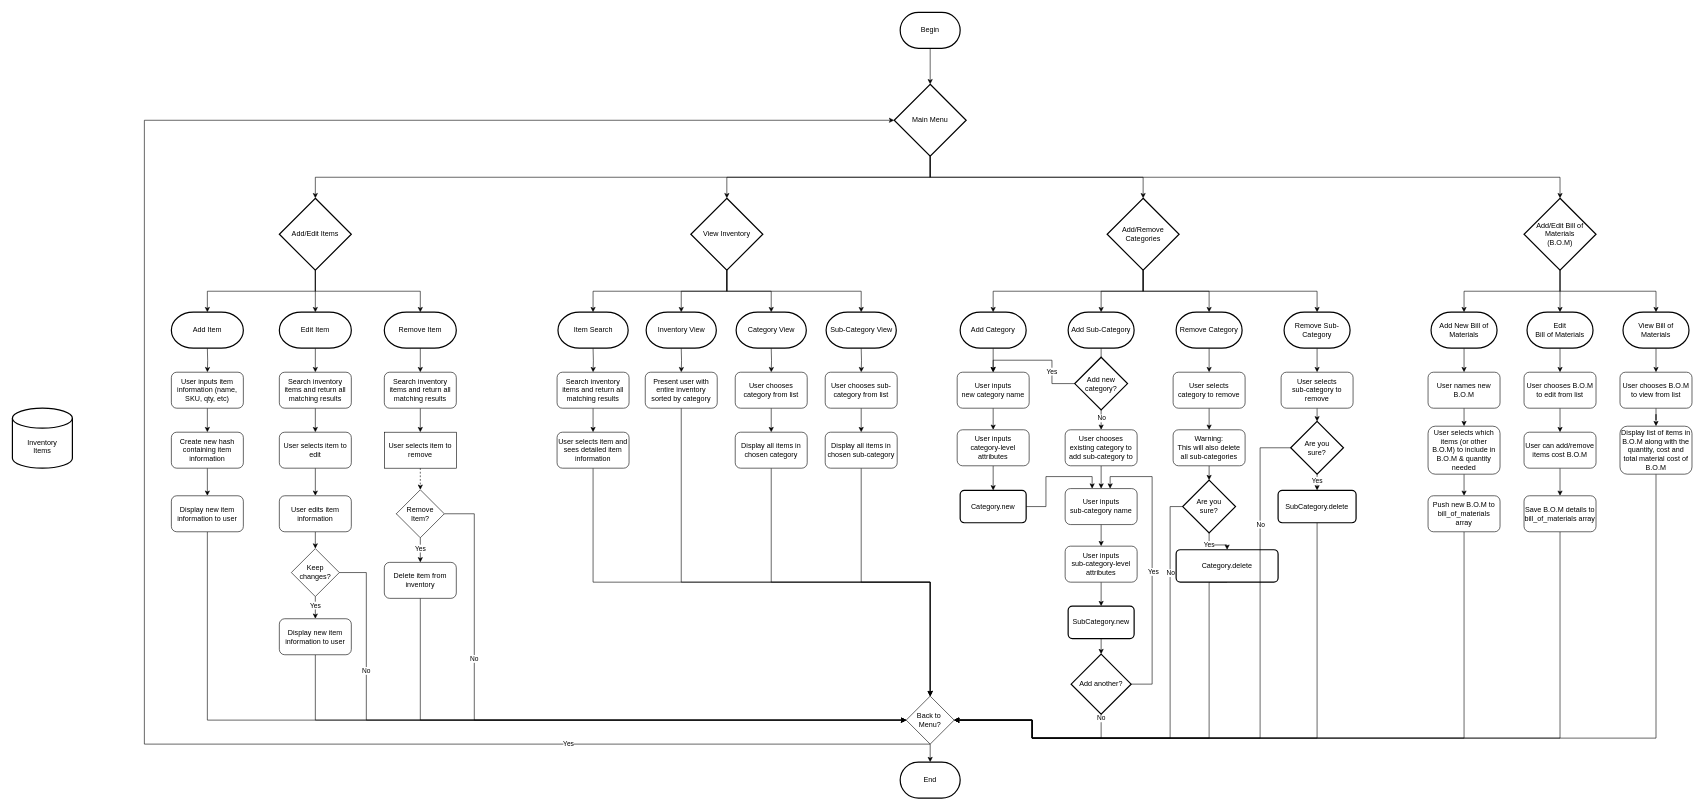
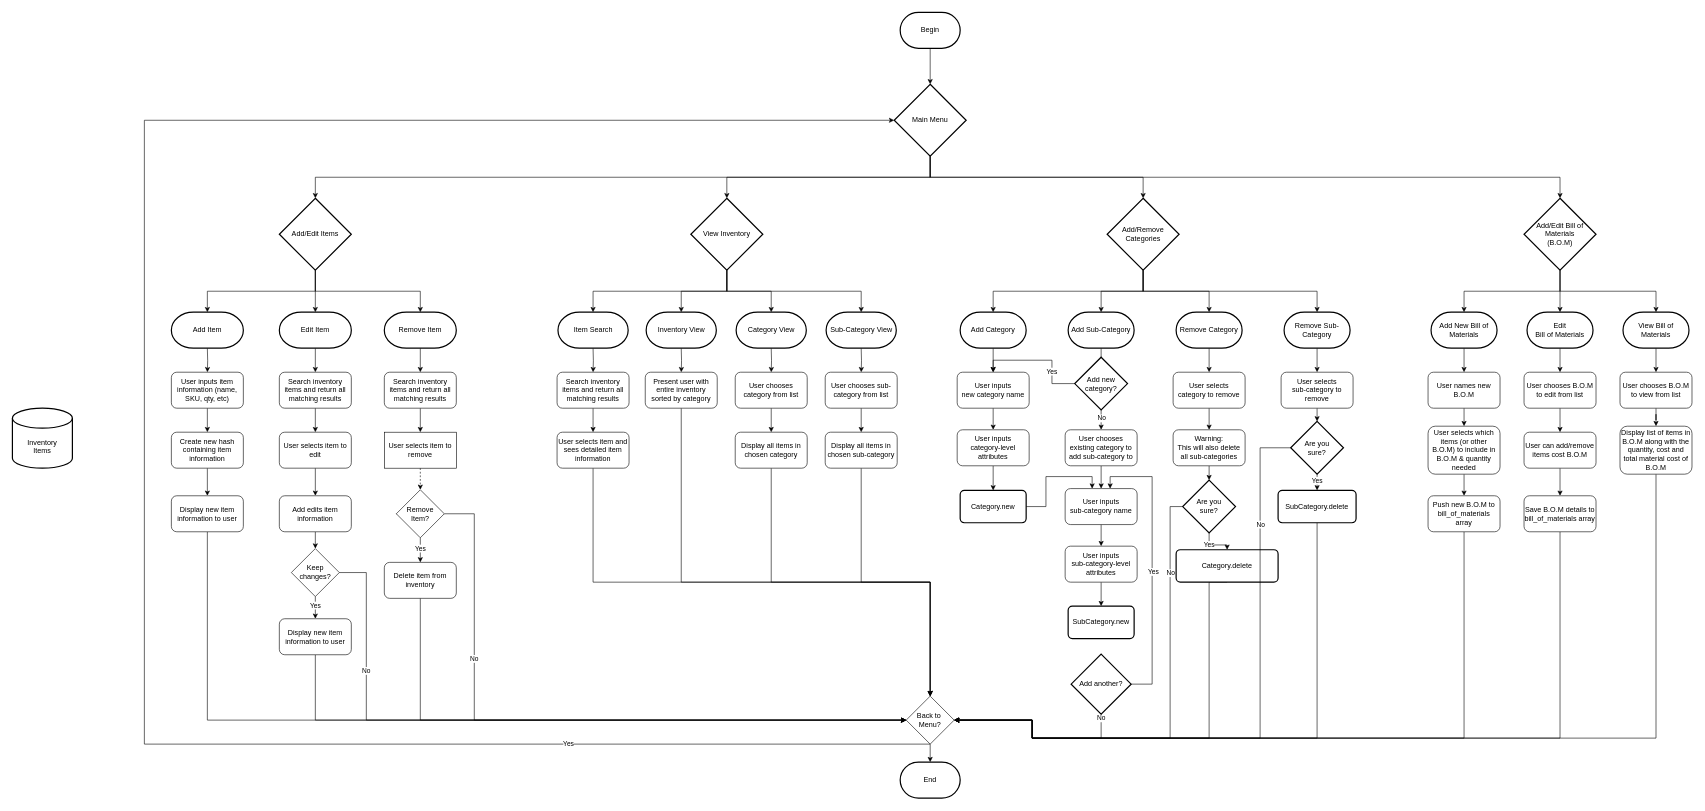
(315, 514) -> (315, 514)
(1101, 648) -> none
